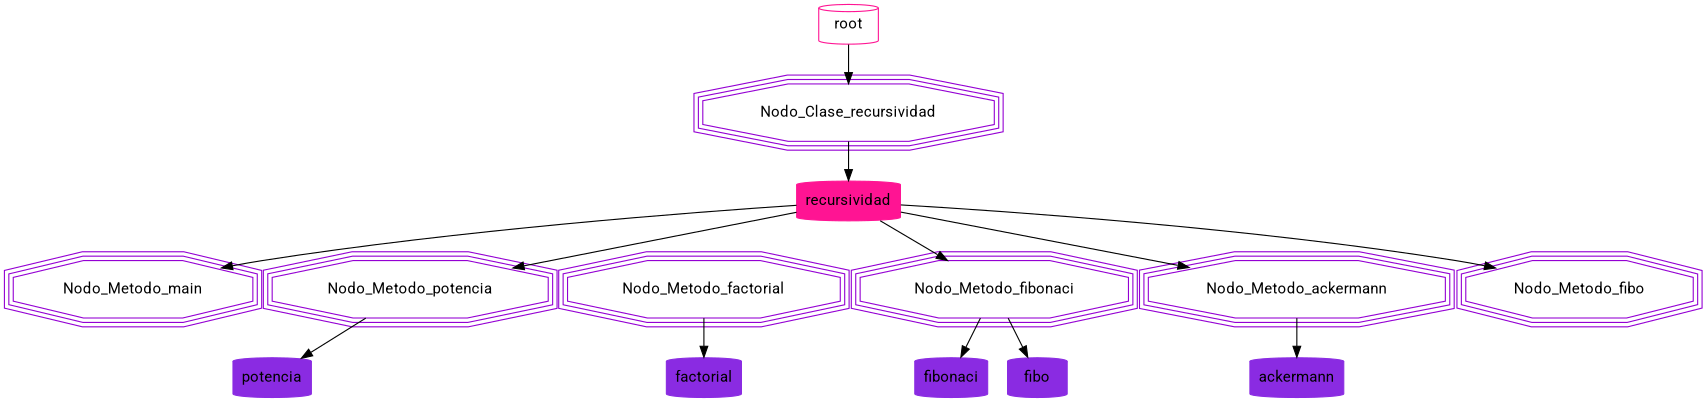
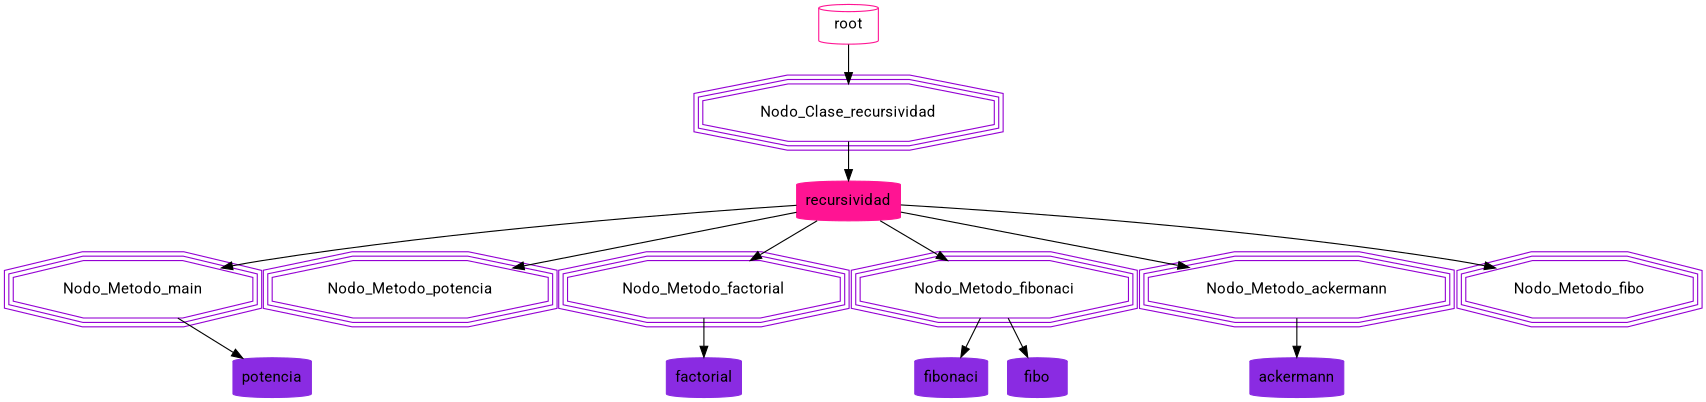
none -> (789, 238)
(338, 335) -> (205, 335)
